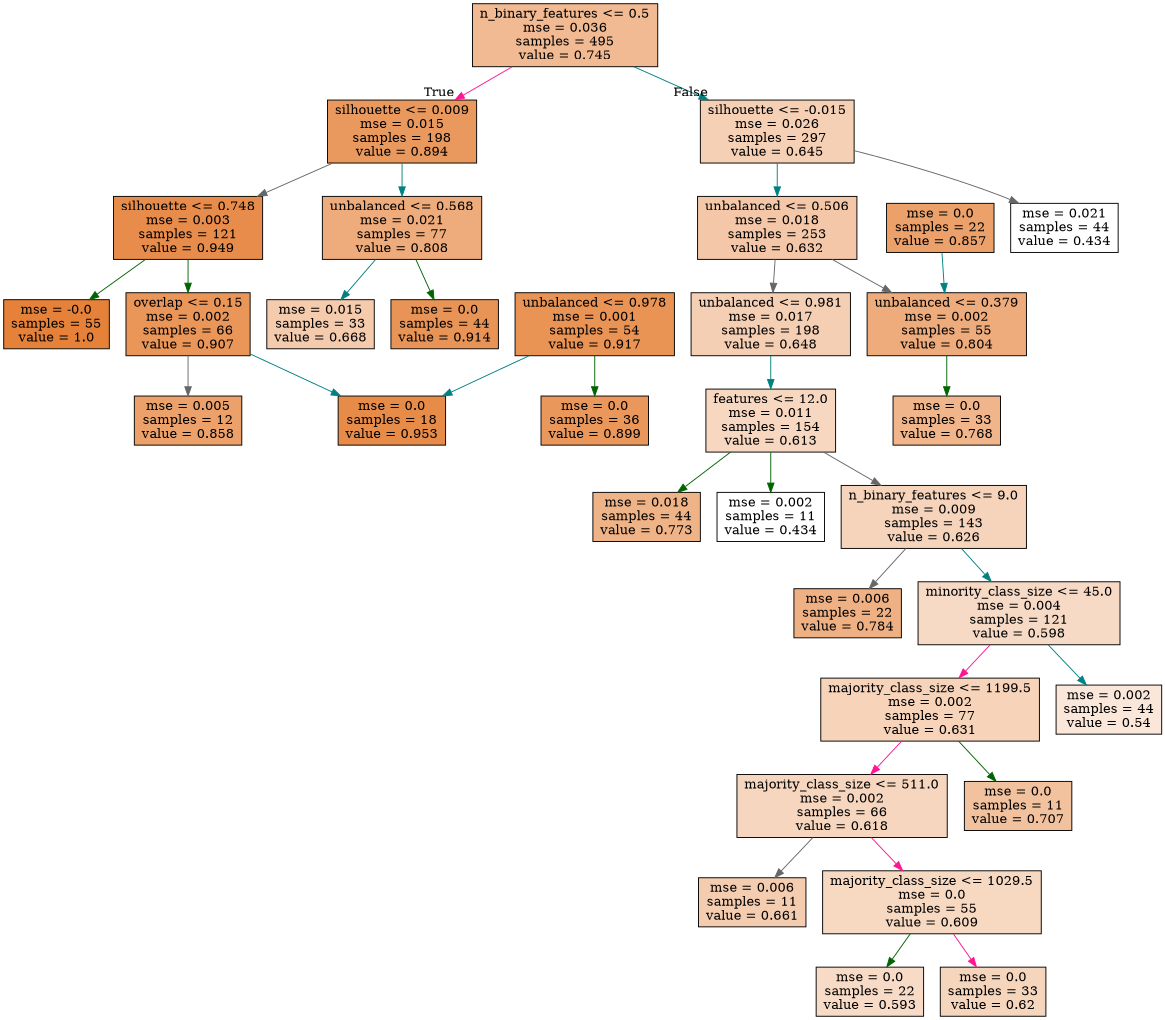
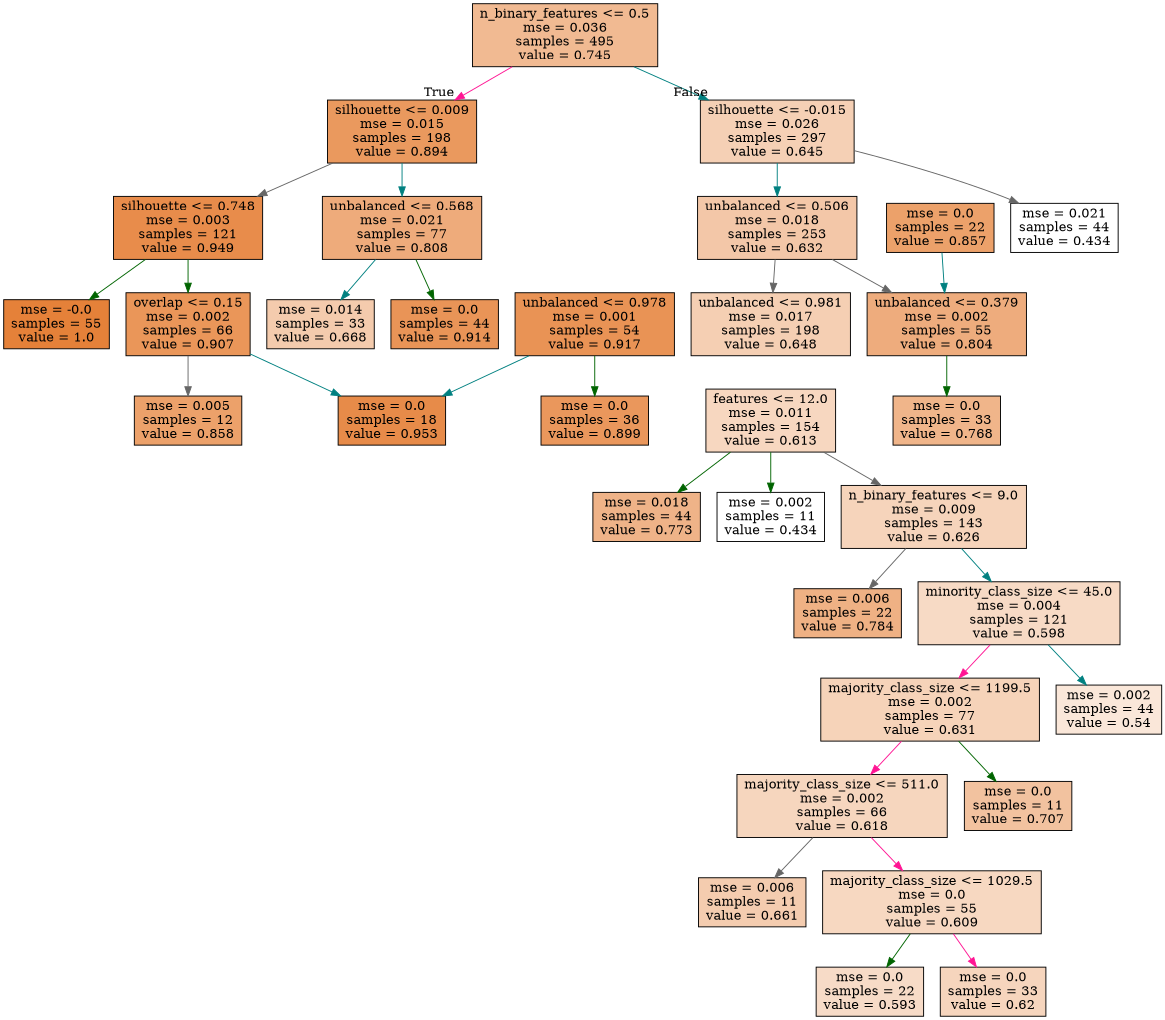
(321, 324) -> (321, 324)
(771, 368) -> none
